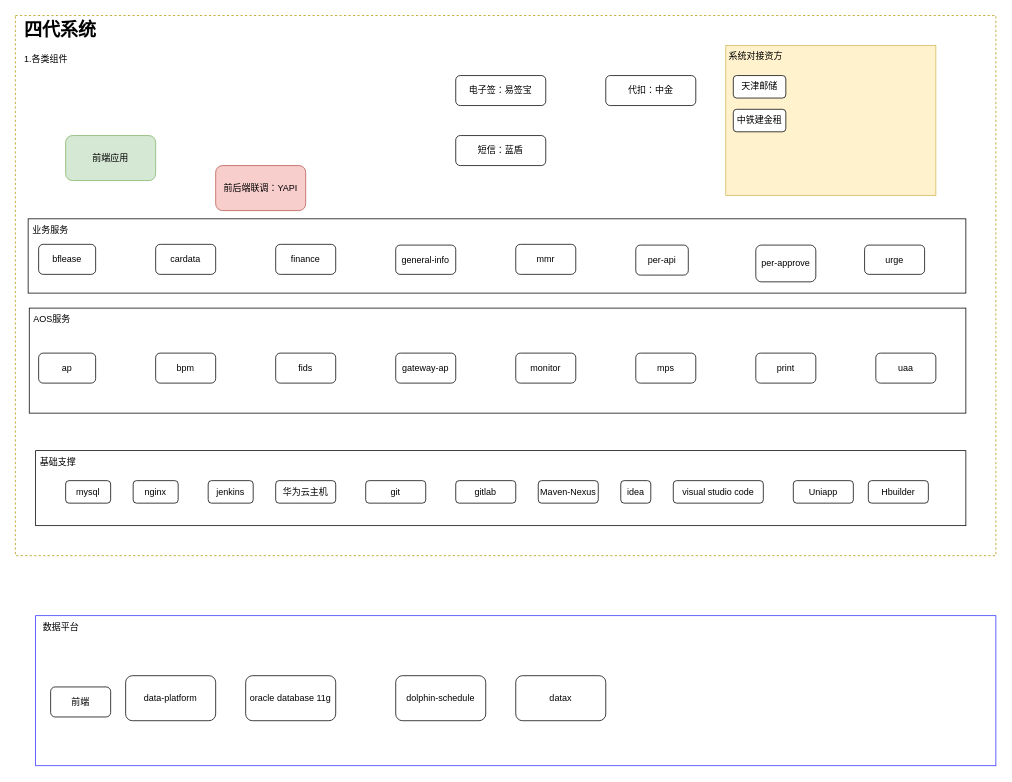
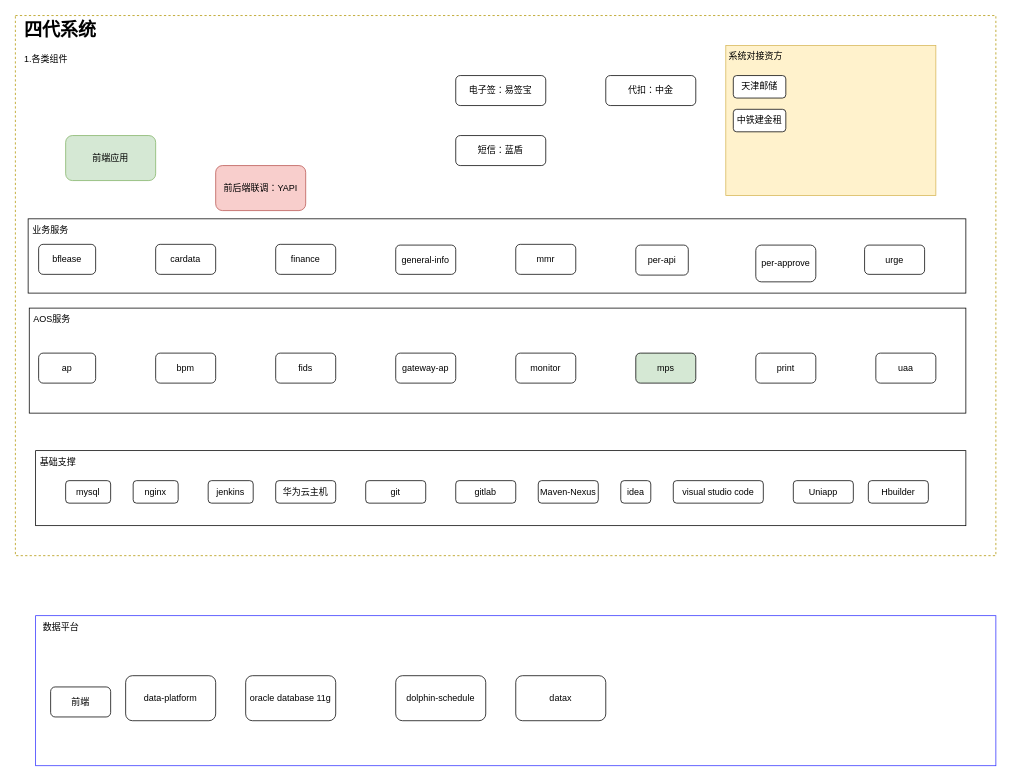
(666, 368) -> (666, 368)
